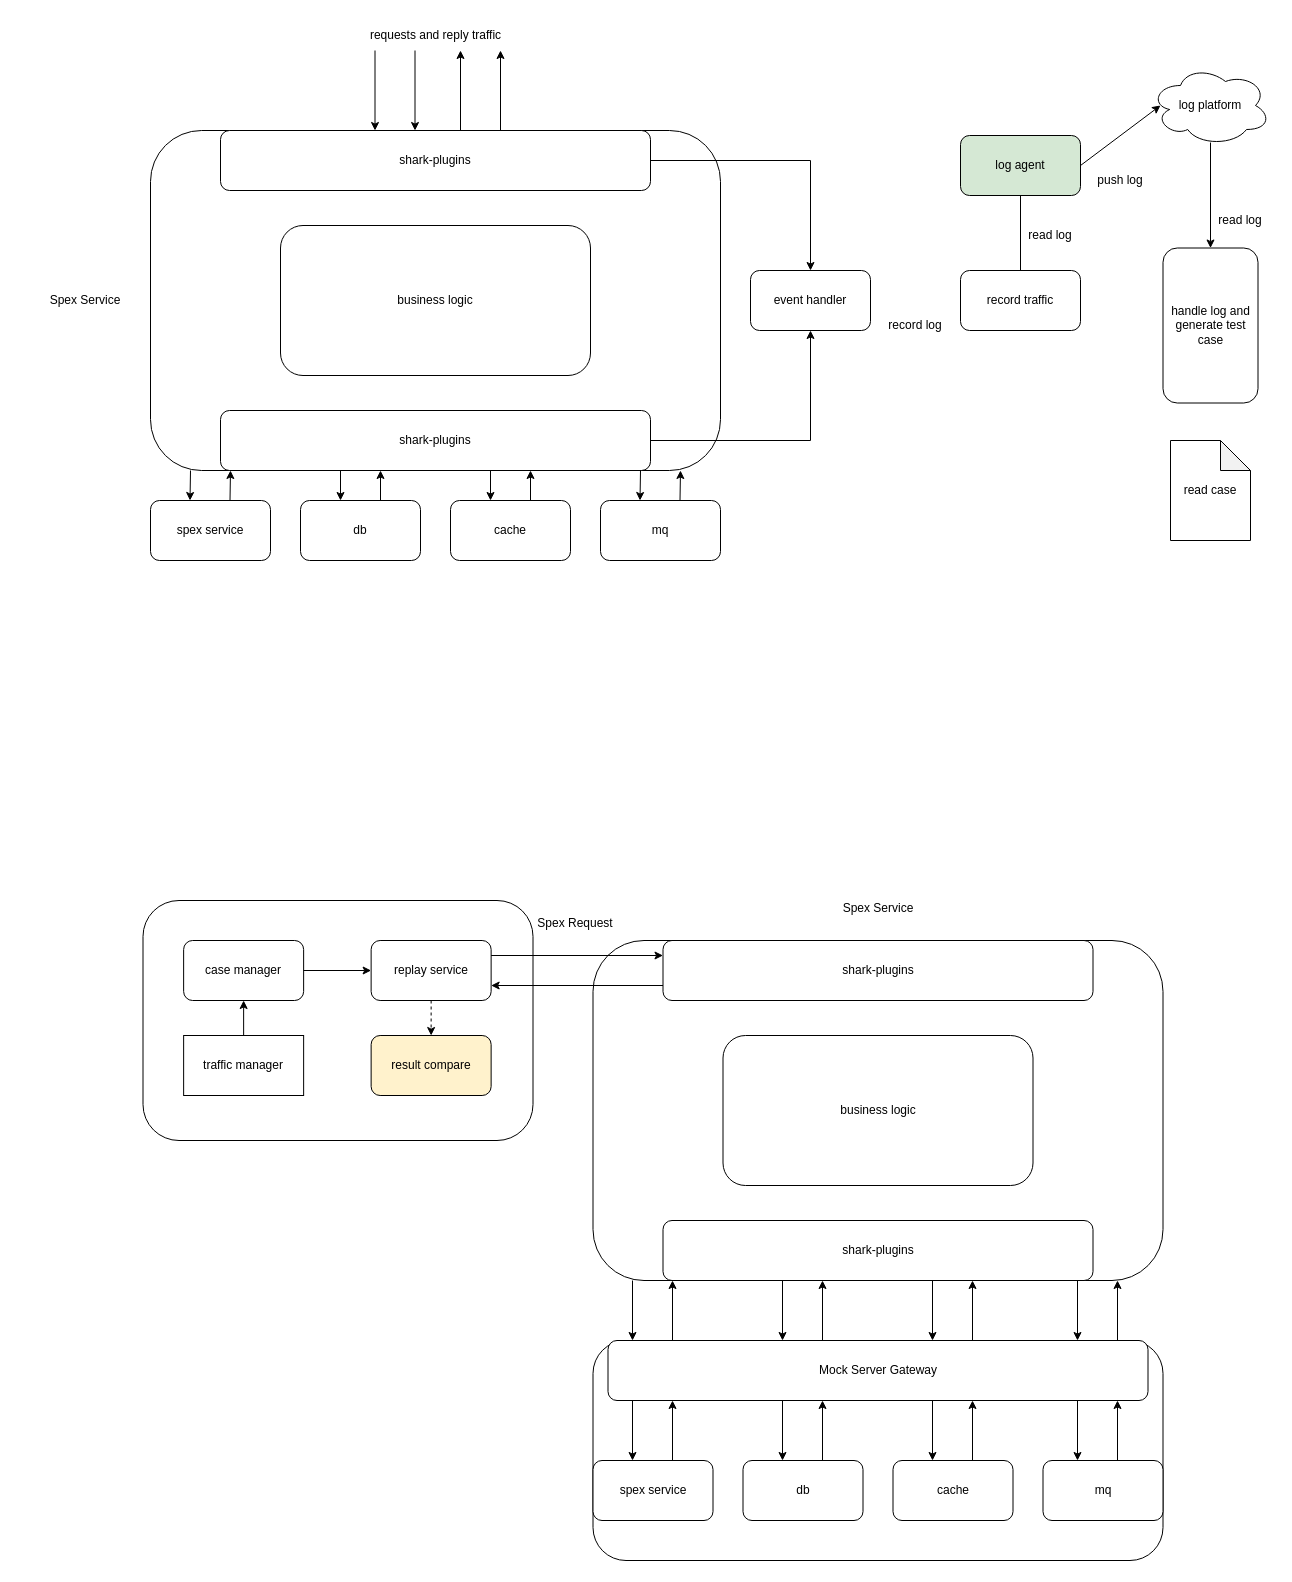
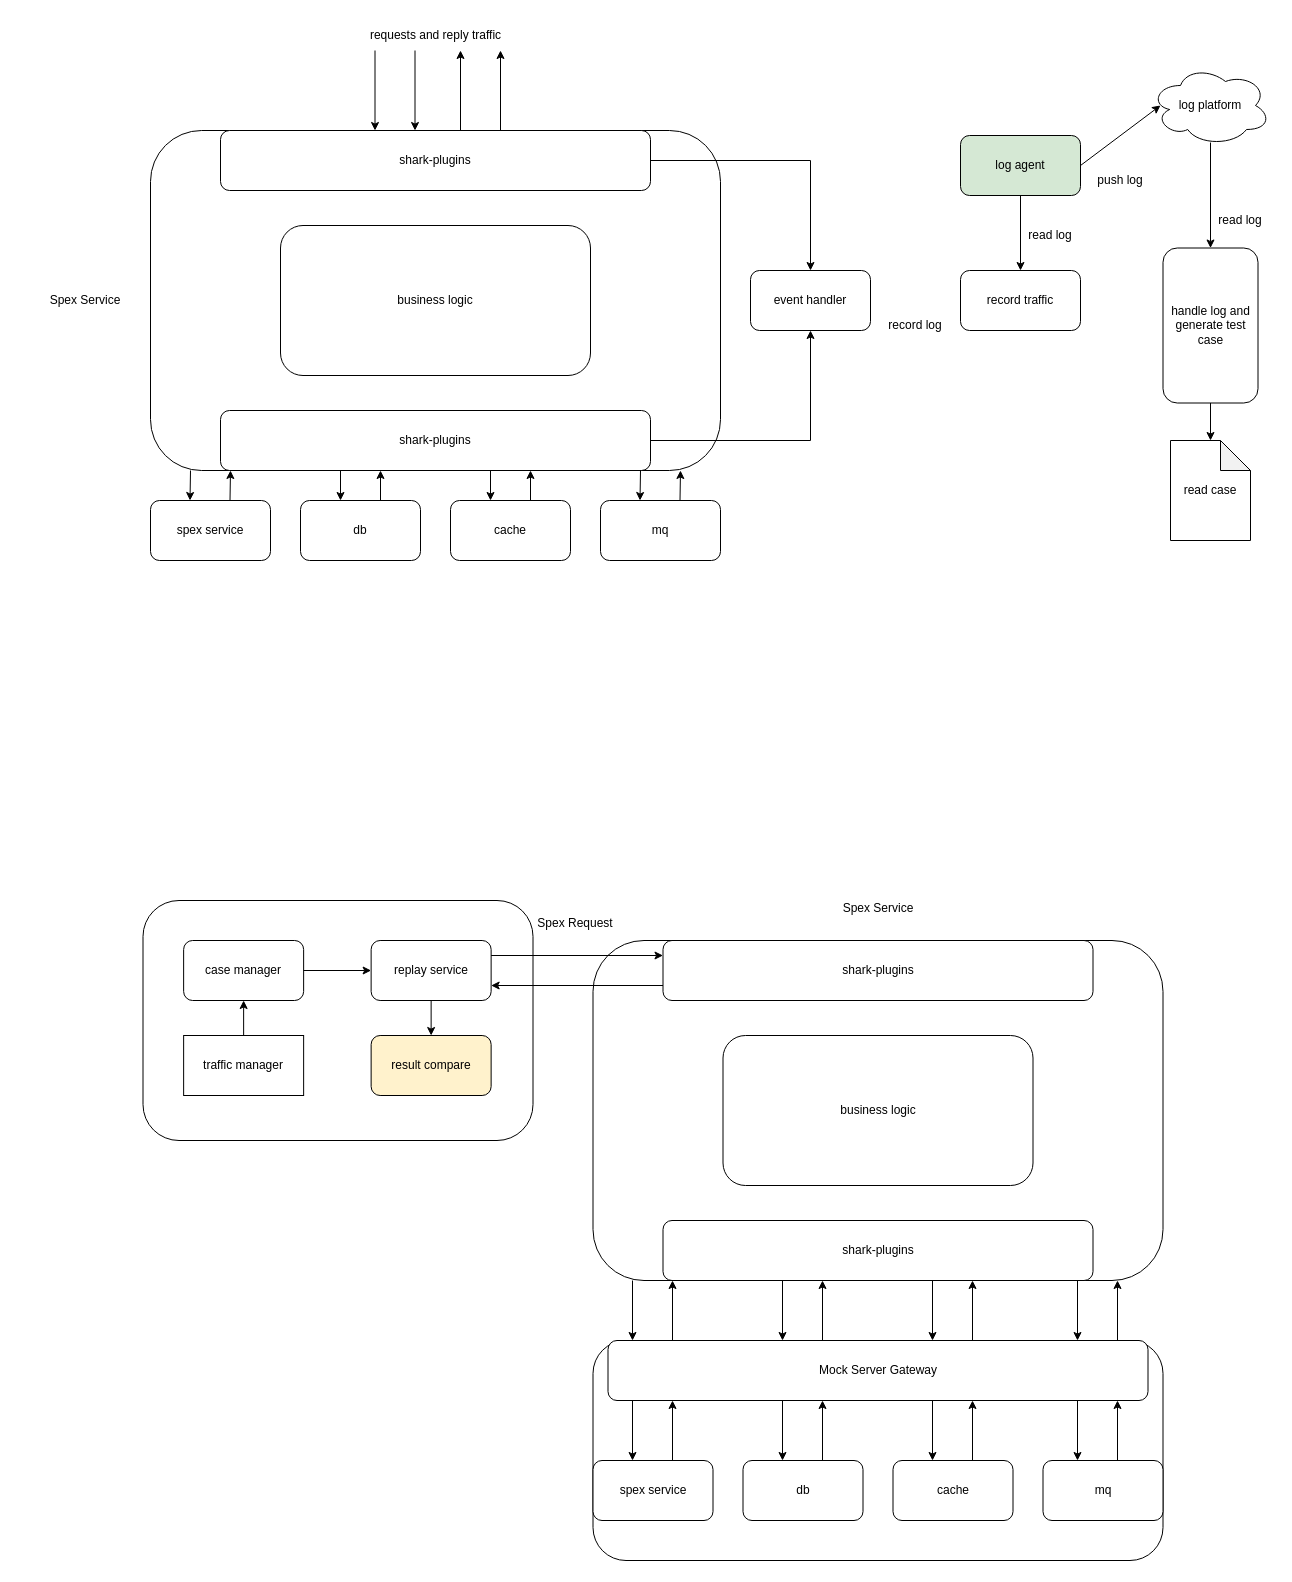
(1021, 265) -> (1021, 262)
none -> (1211, 418)
(431, 1013) -> (431, 1013)
